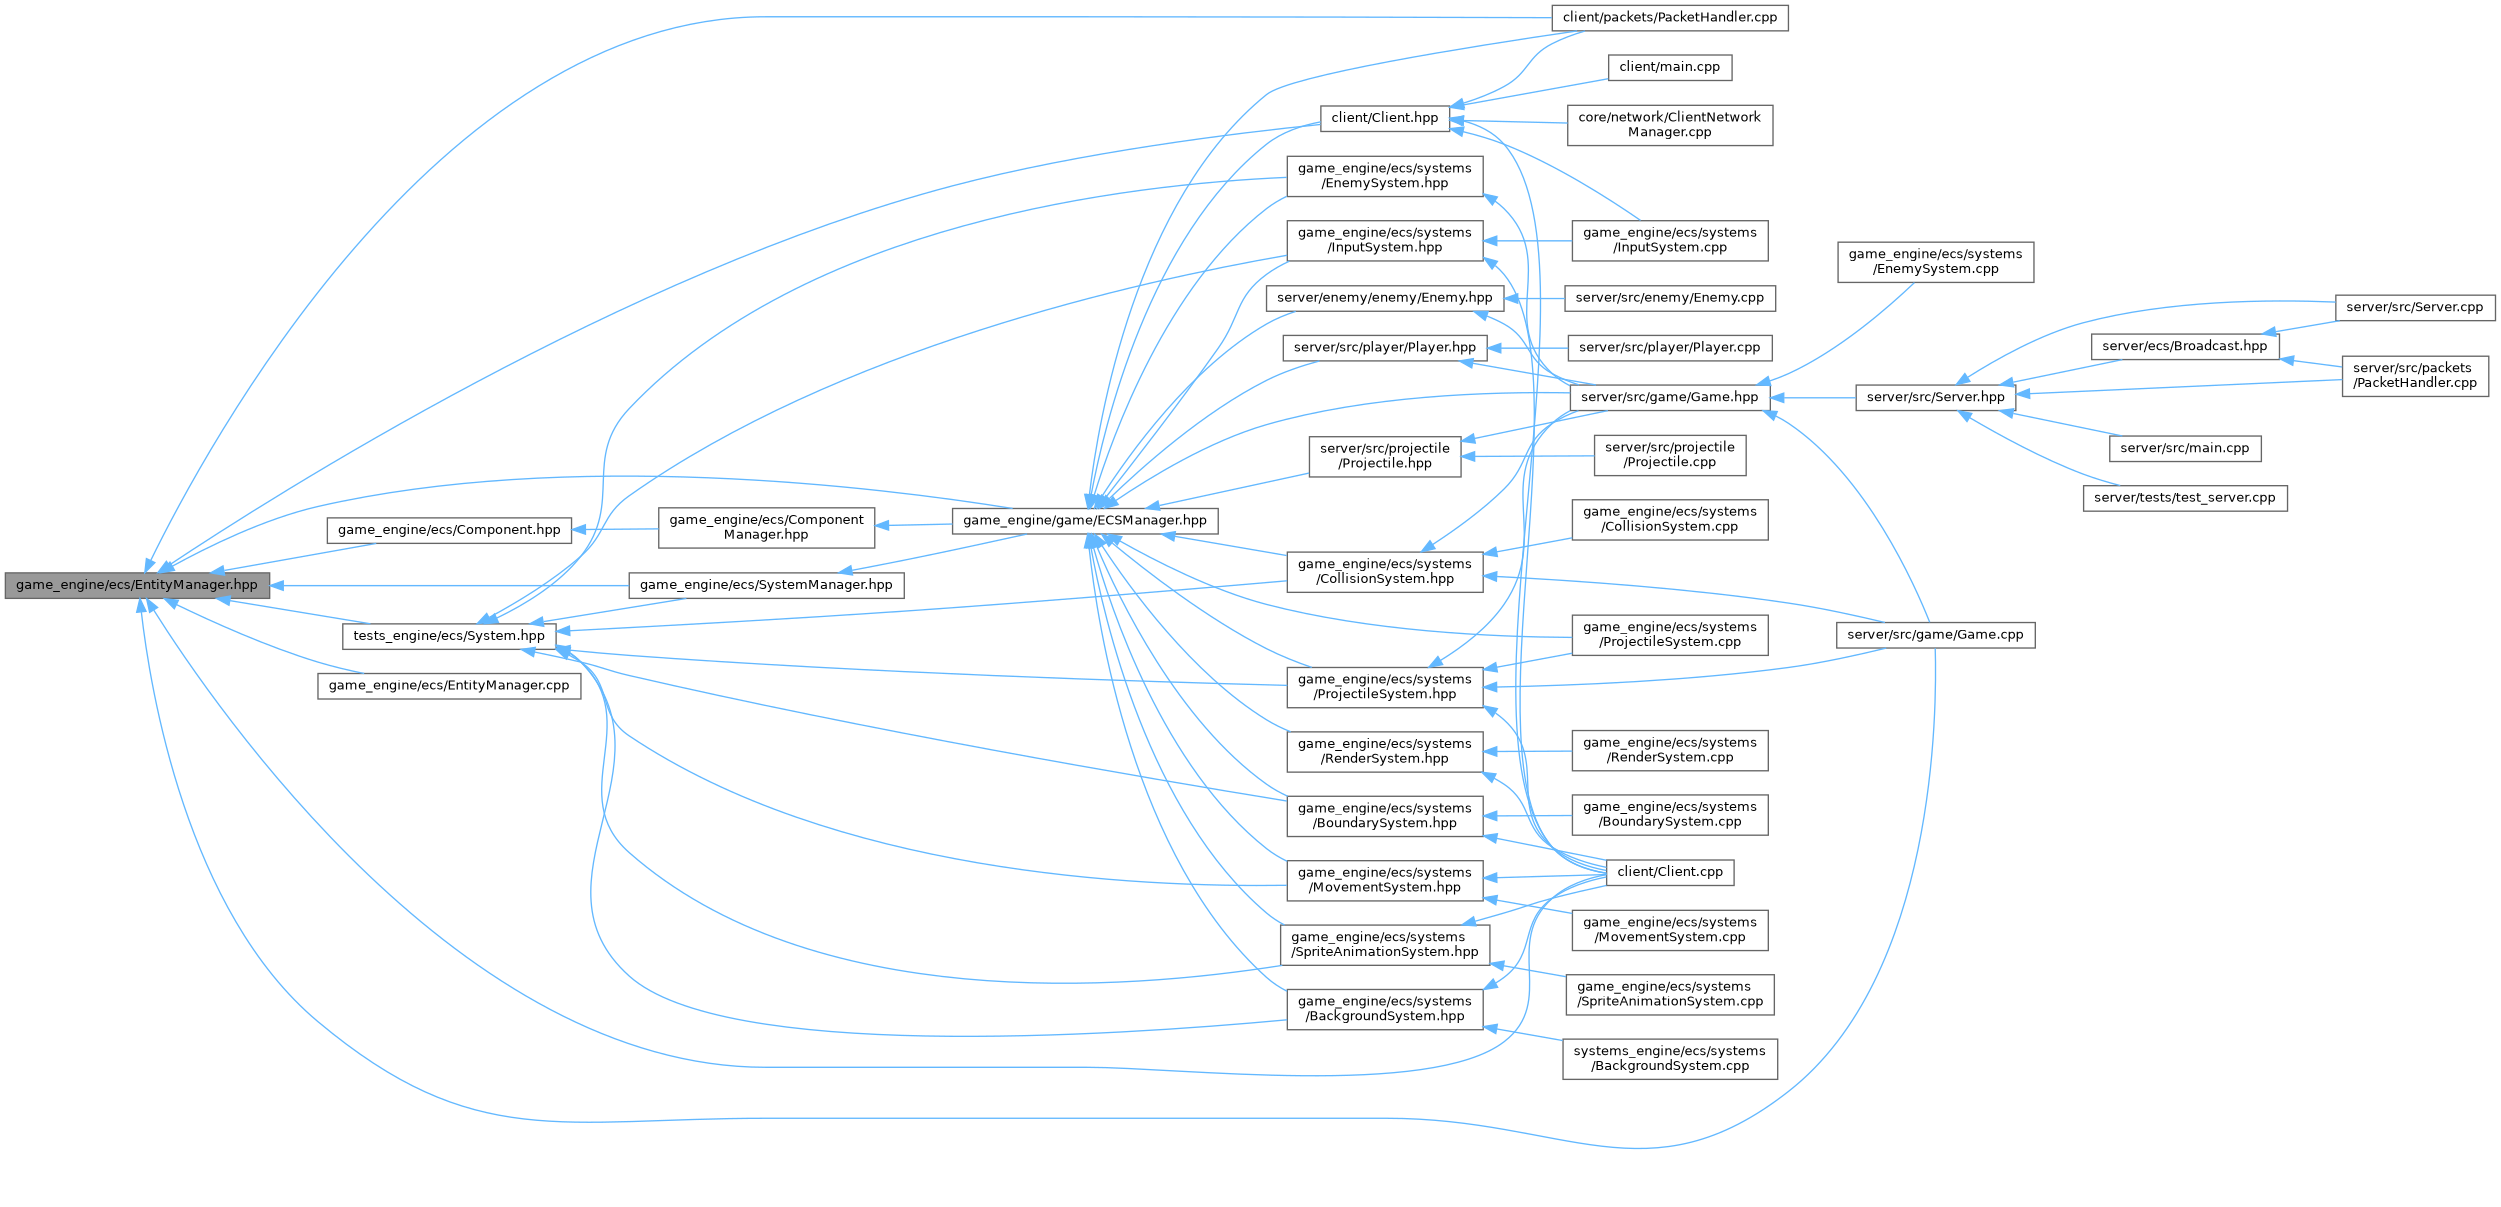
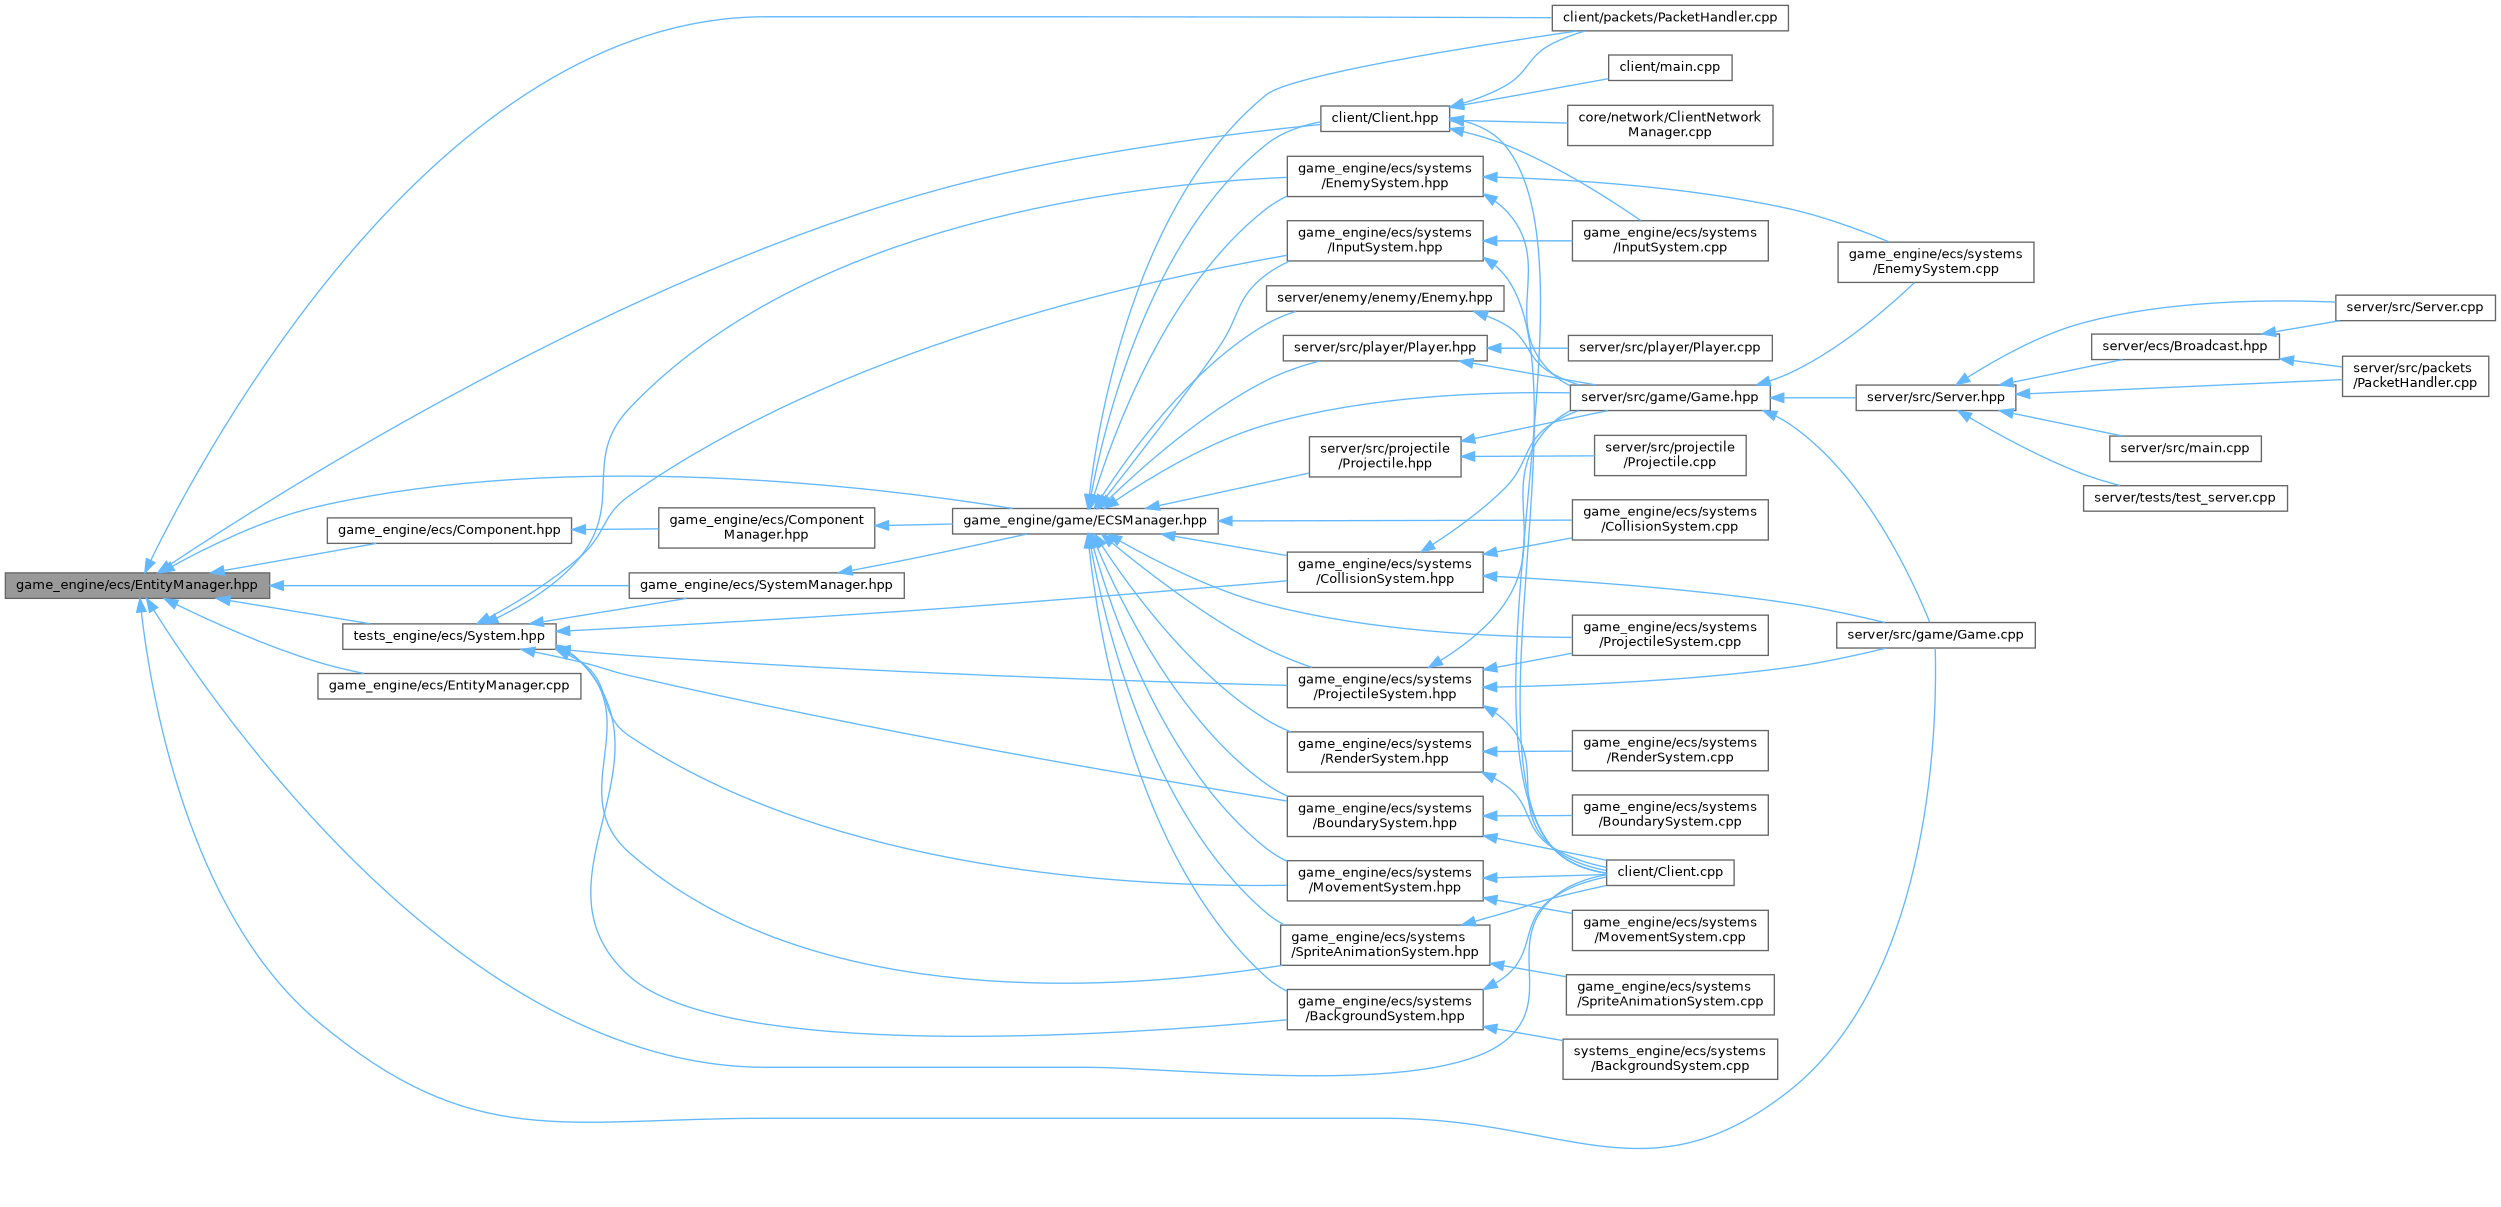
none -> (1696, 193)
(1670, 299) -> none
none -> (1402, 521)
